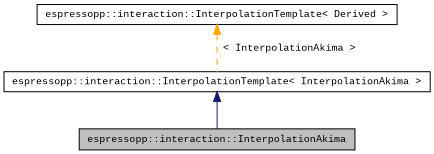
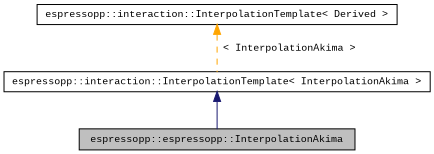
(217, 139) -> (217, 139)
